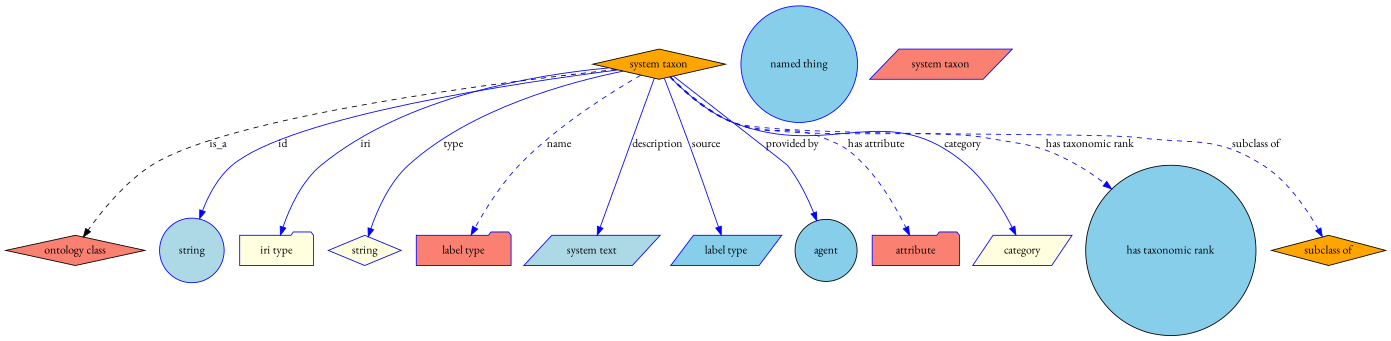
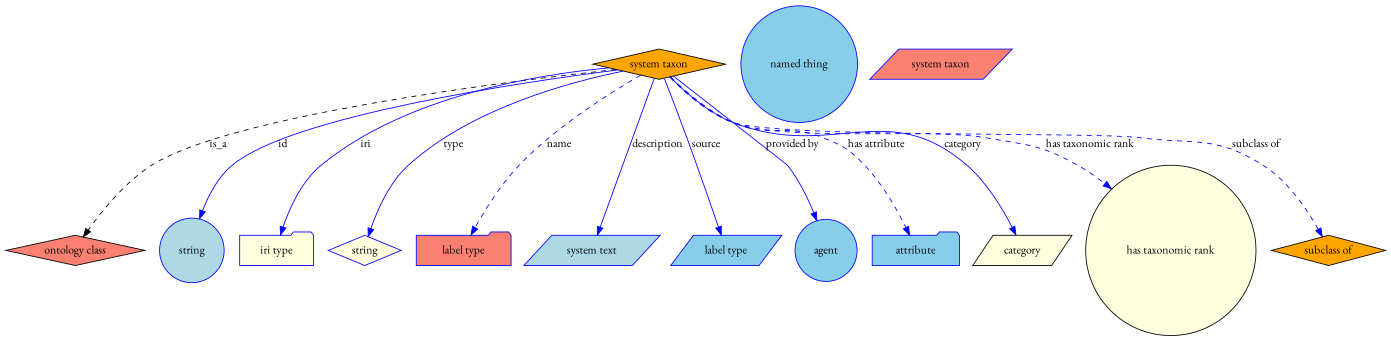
(826, 250) -> (826, 250)
(916, 250) -> (916, 250)
(1022, 250) -> (1022, 250)
(1171, 250) -> (1171, 250)
